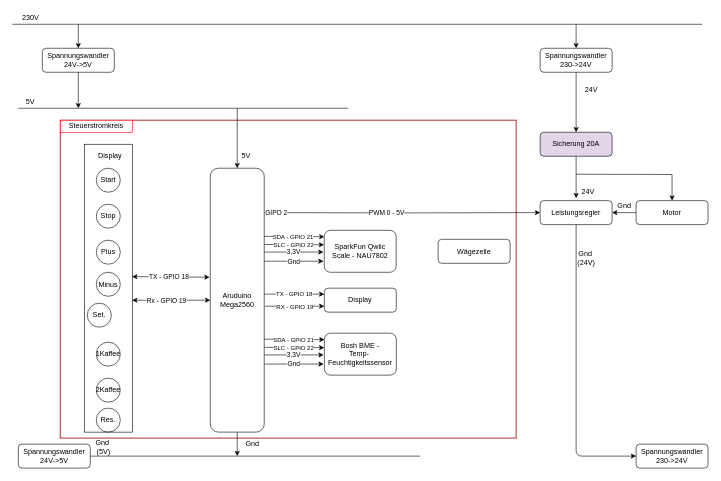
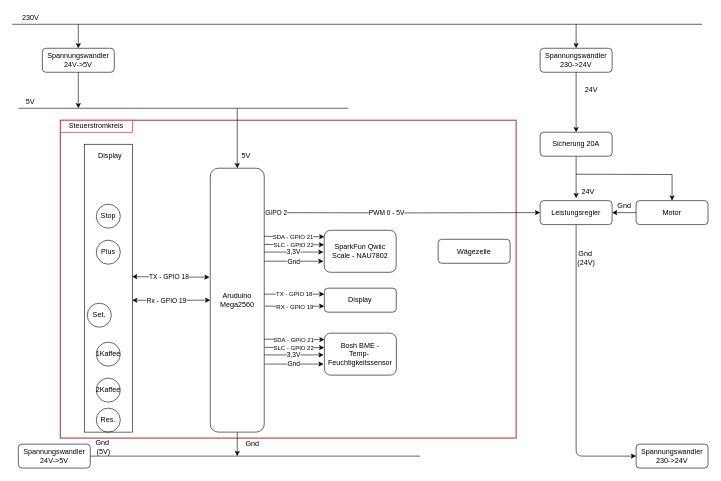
(576, 144) -> (576, 144)
(108, 180) -> none
(108, 284) -> none
